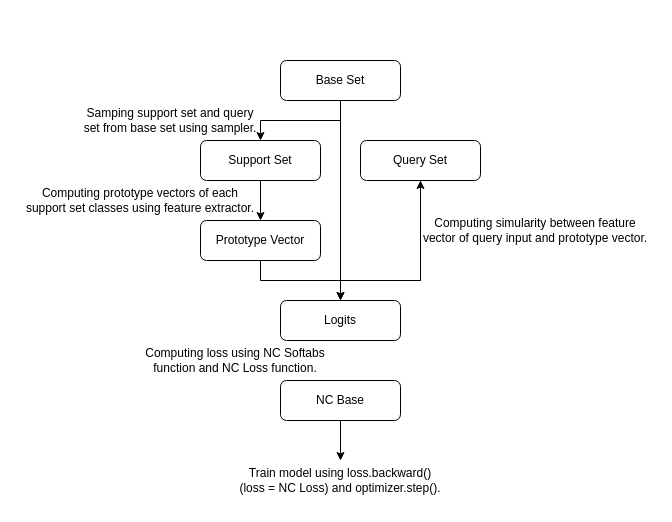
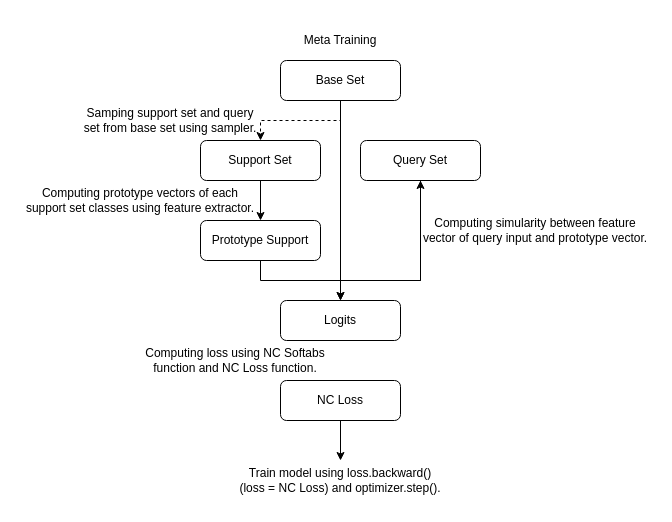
none -> (341, 41)
(294, 121) -> (294, 121)
(261, 241) -> (261, 241)
(341, 401) -> (341, 401)
